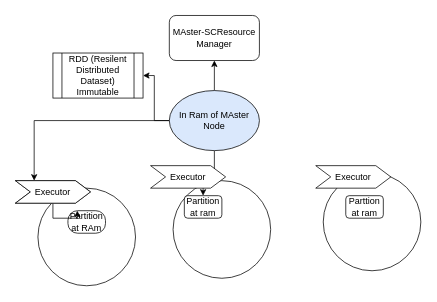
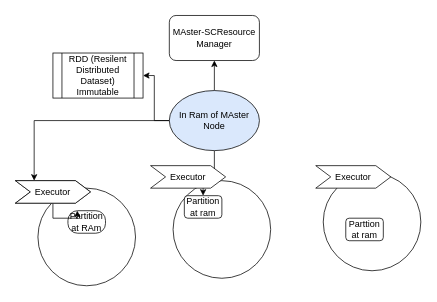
(364, 207) -> (364, 229)
